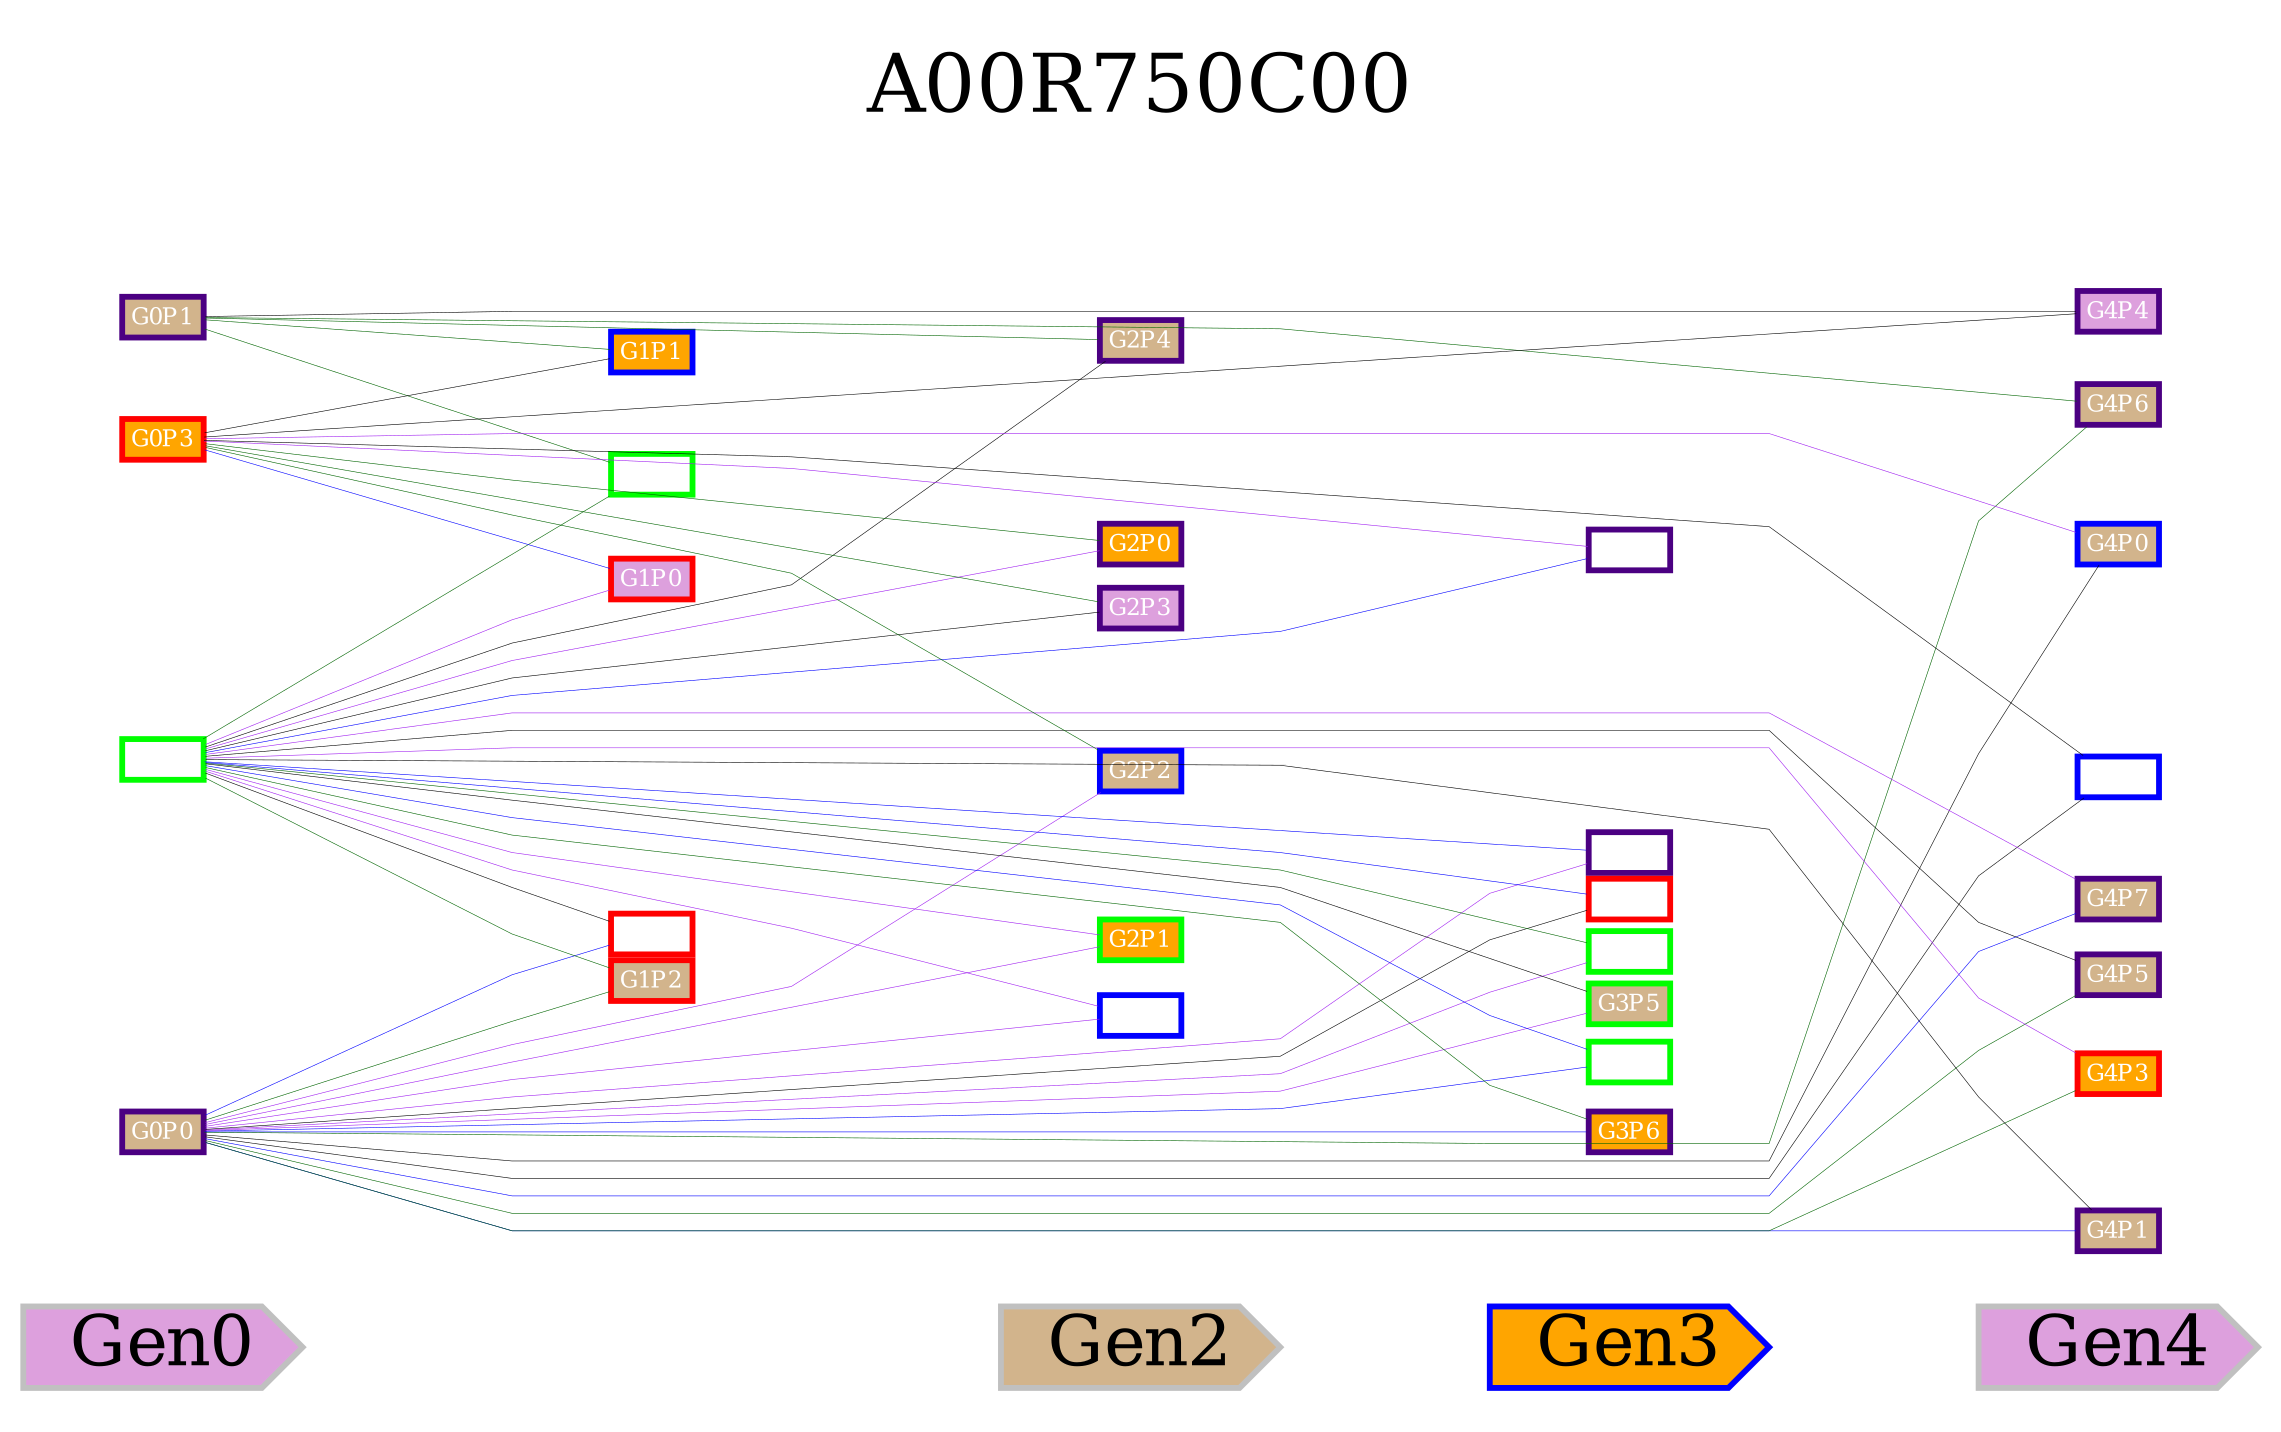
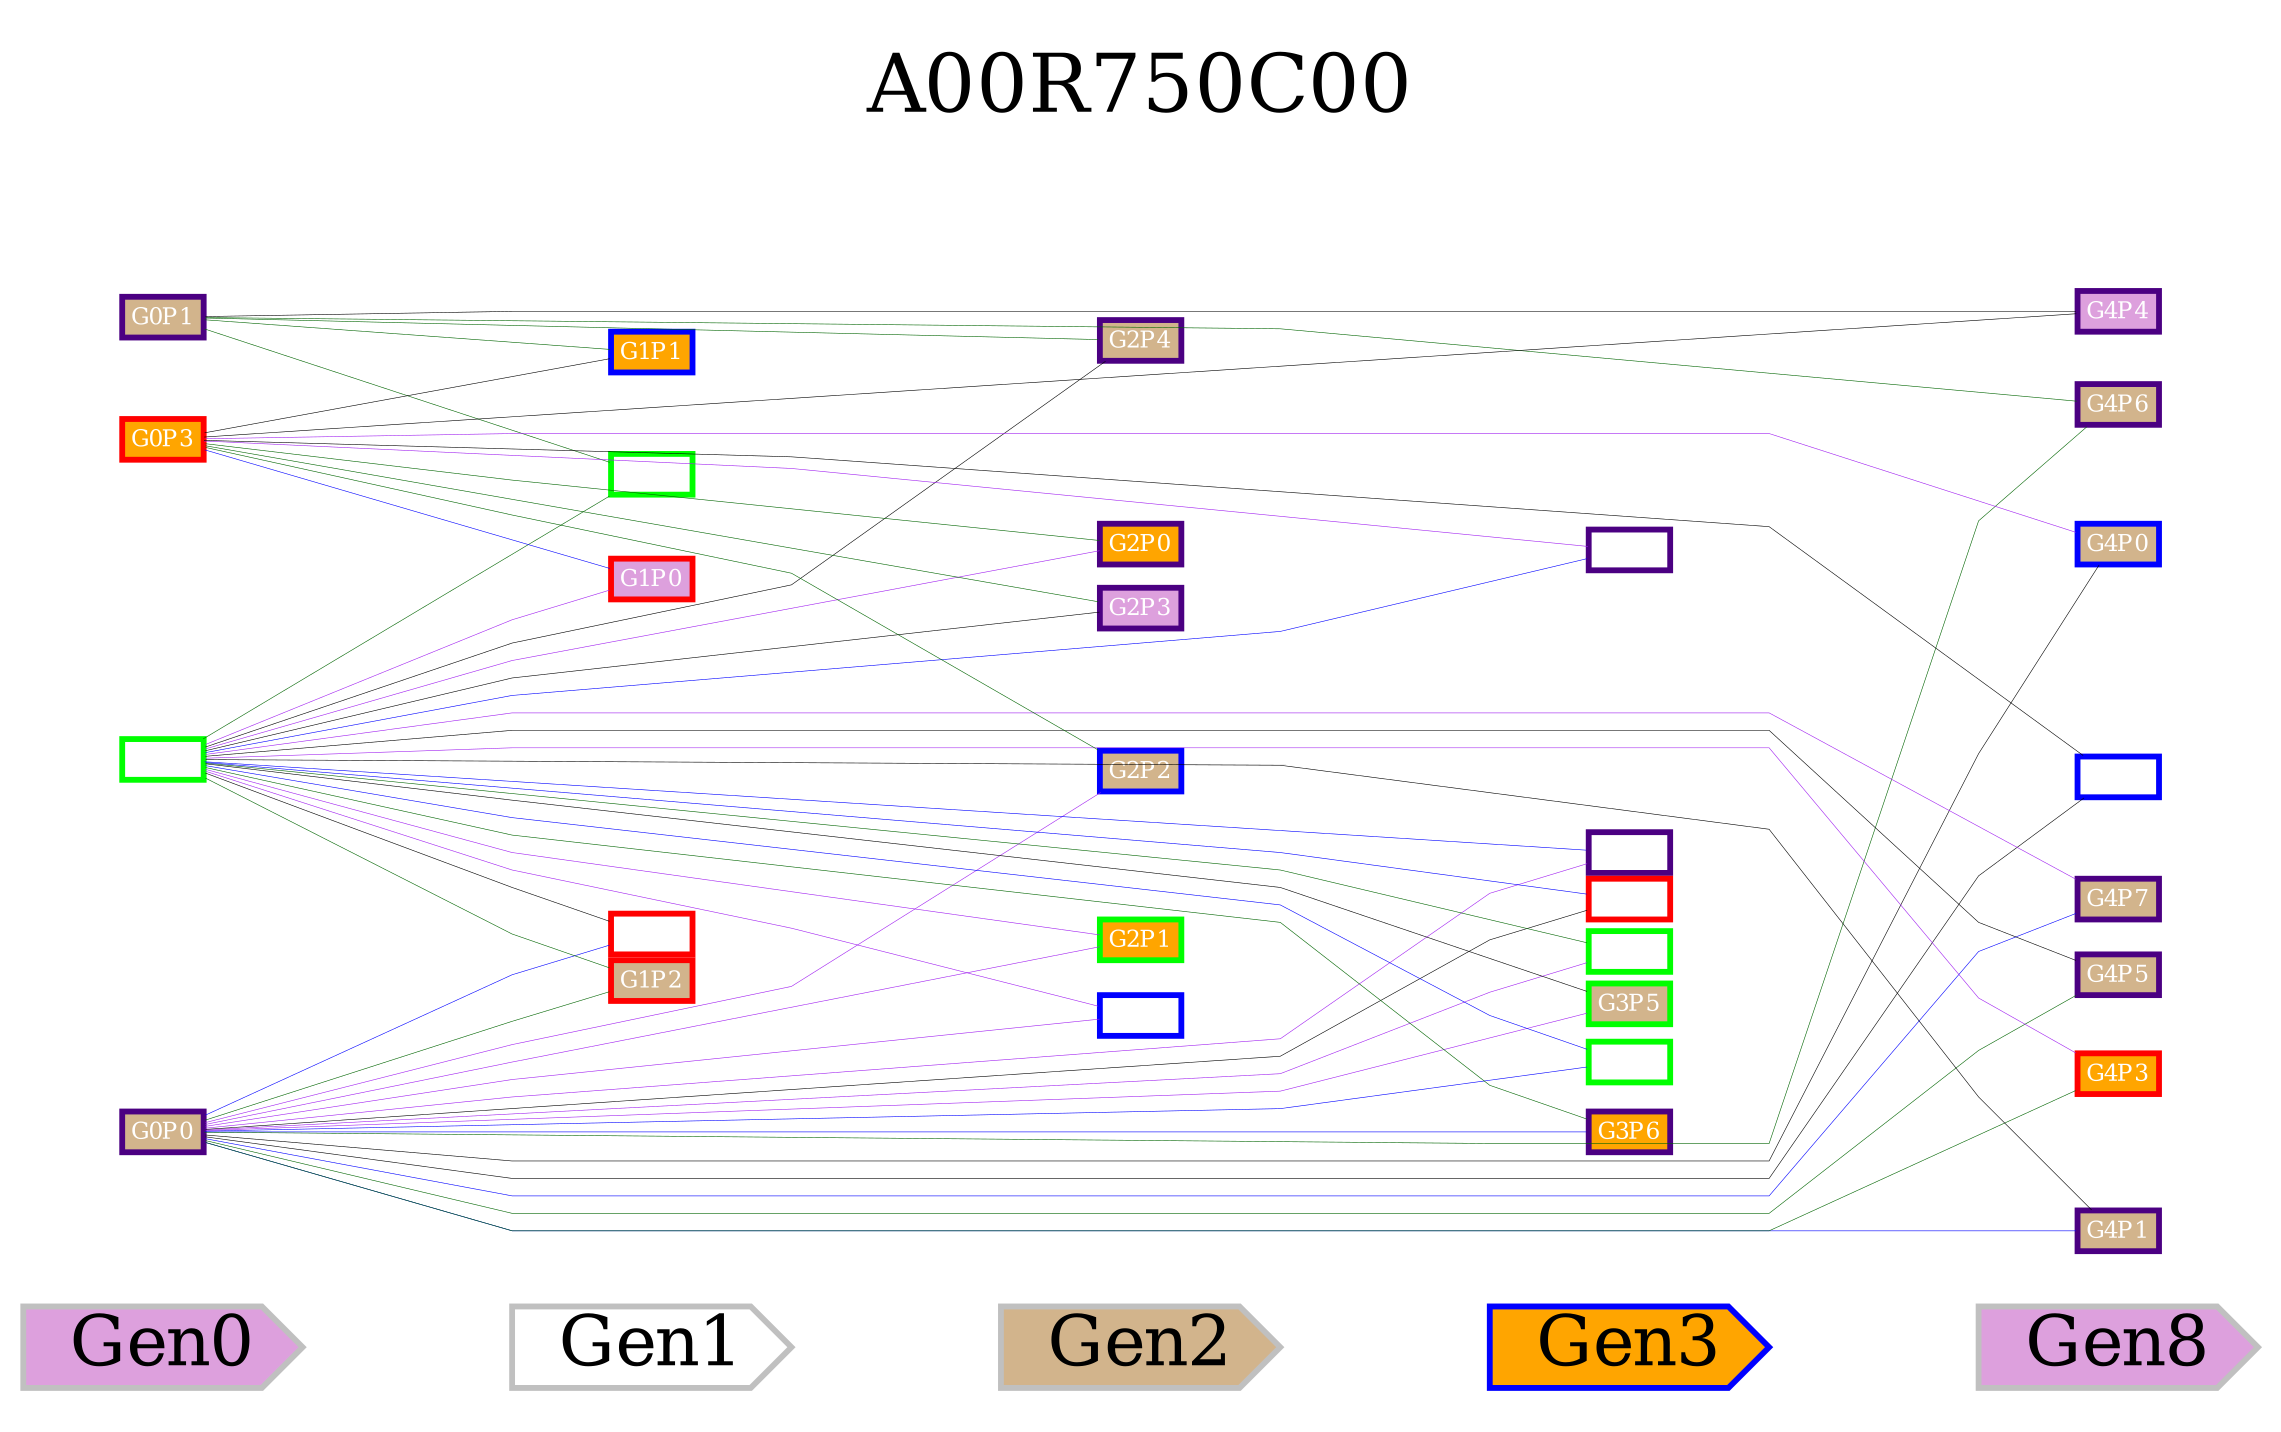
none -> (652, 1347)
(2118, 1347) -> (2118, 1347)
